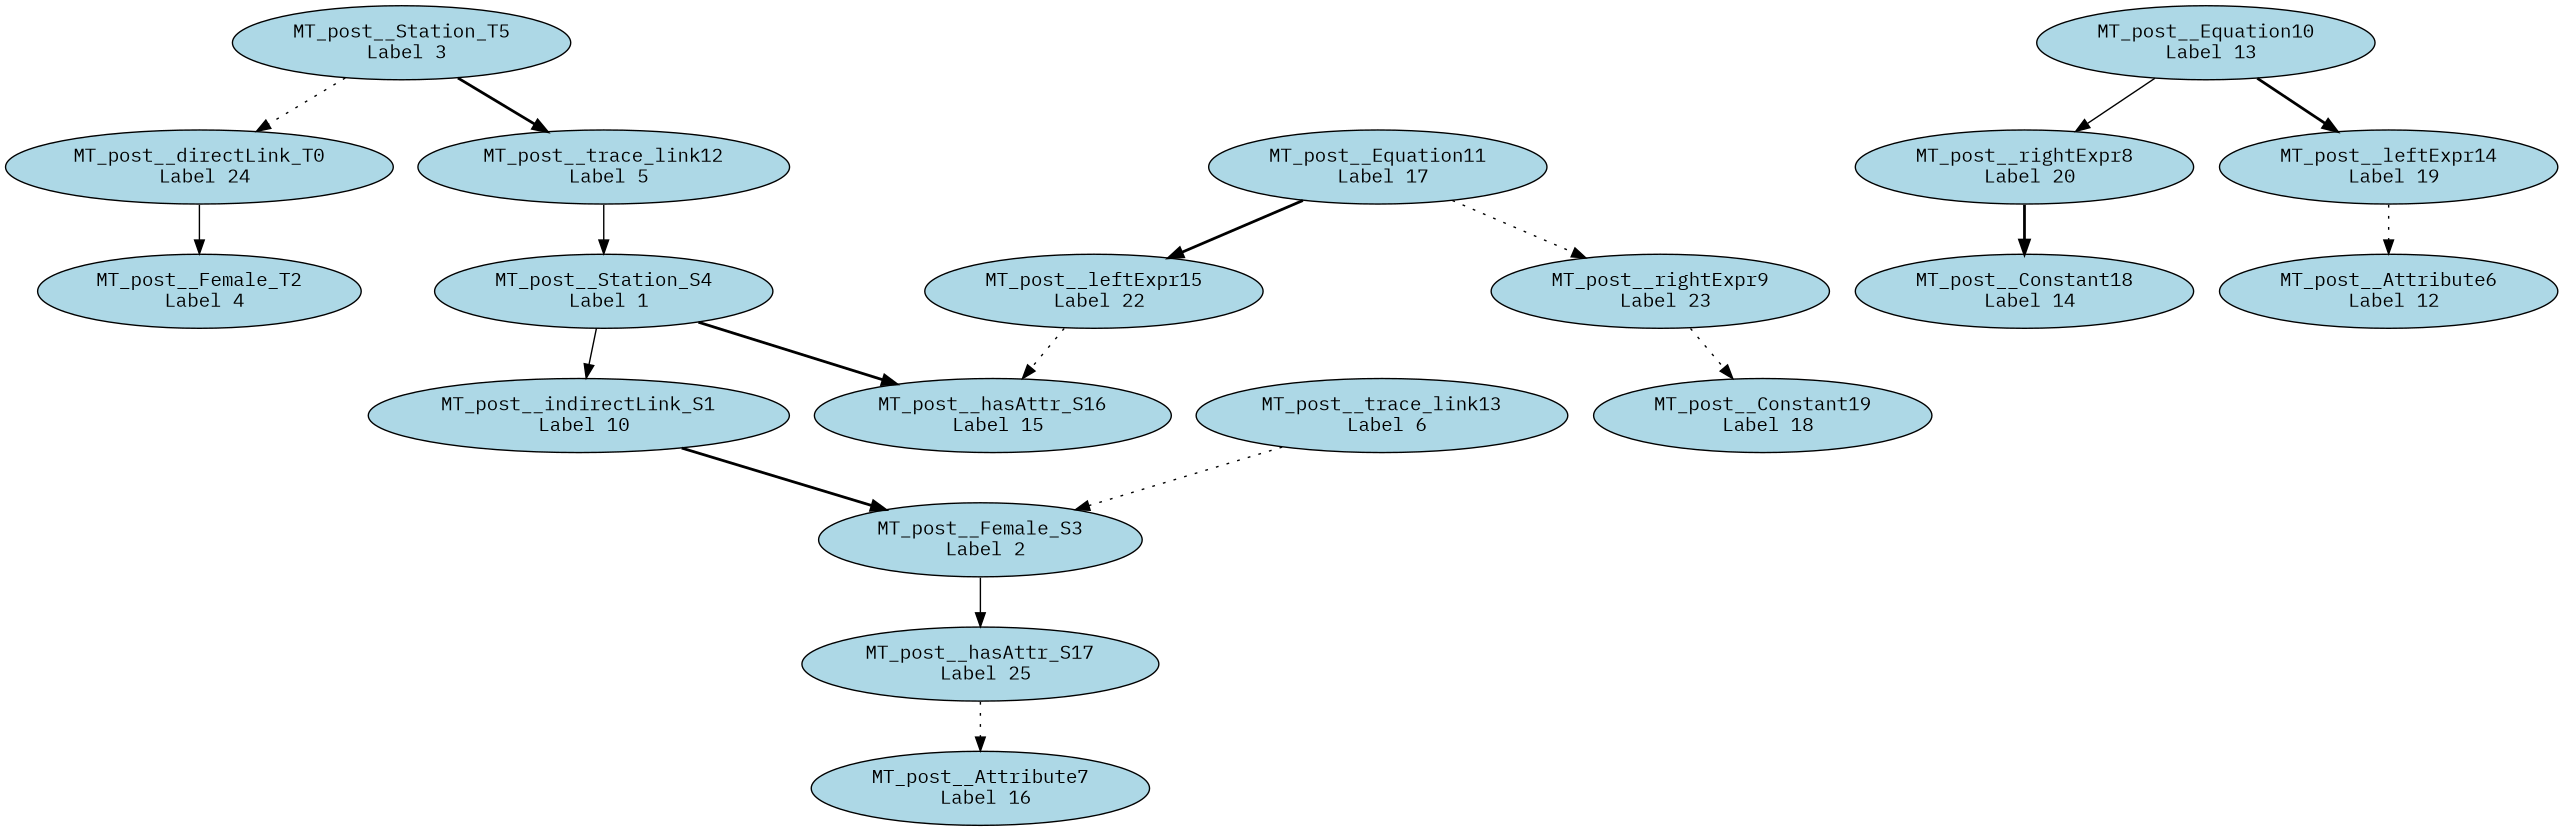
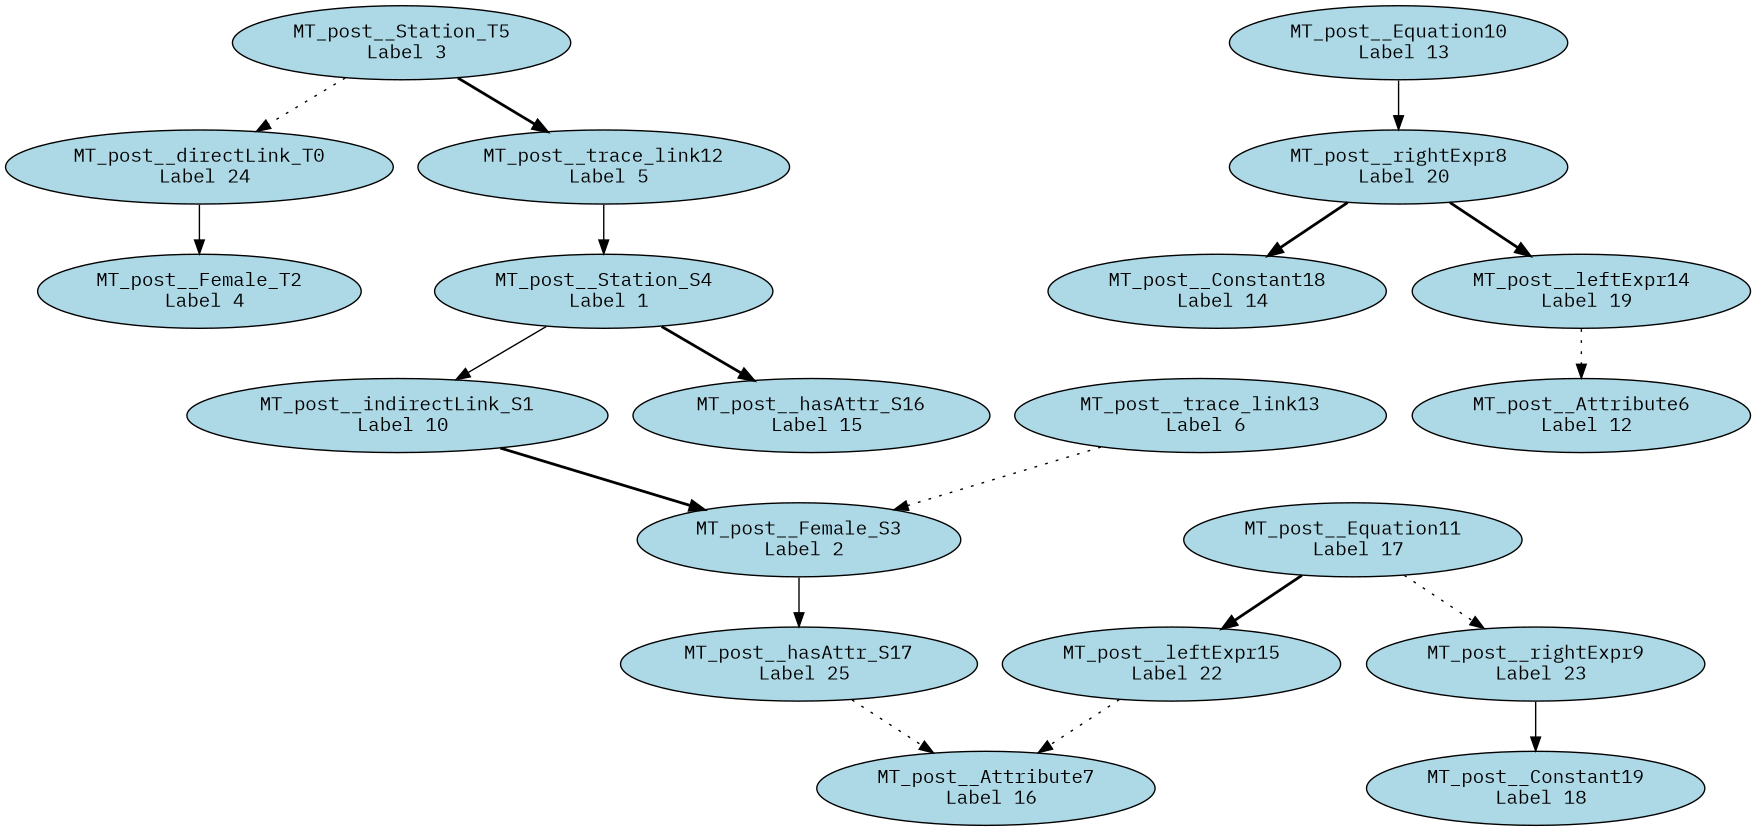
(2291, 101) -> (1484, 225)
(1048, 348) -> (1085, 722)
(1707, 348) -> (1536, 719)
